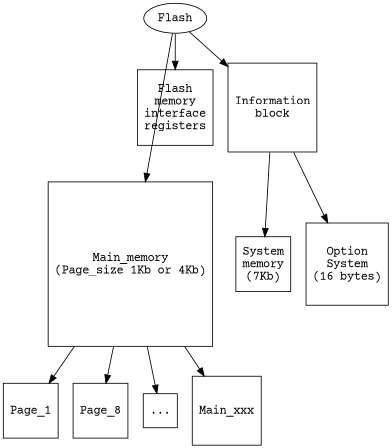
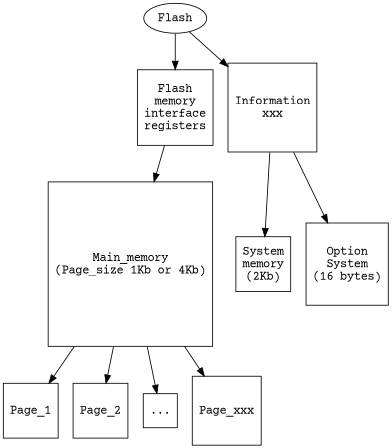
(160, 103) -> (160, 160)
(272, 108) -> (272, 108)
(263, 264) -> (263, 264)
(100, 411) -> (100, 411)
(227, 411) -> (227, 411)
